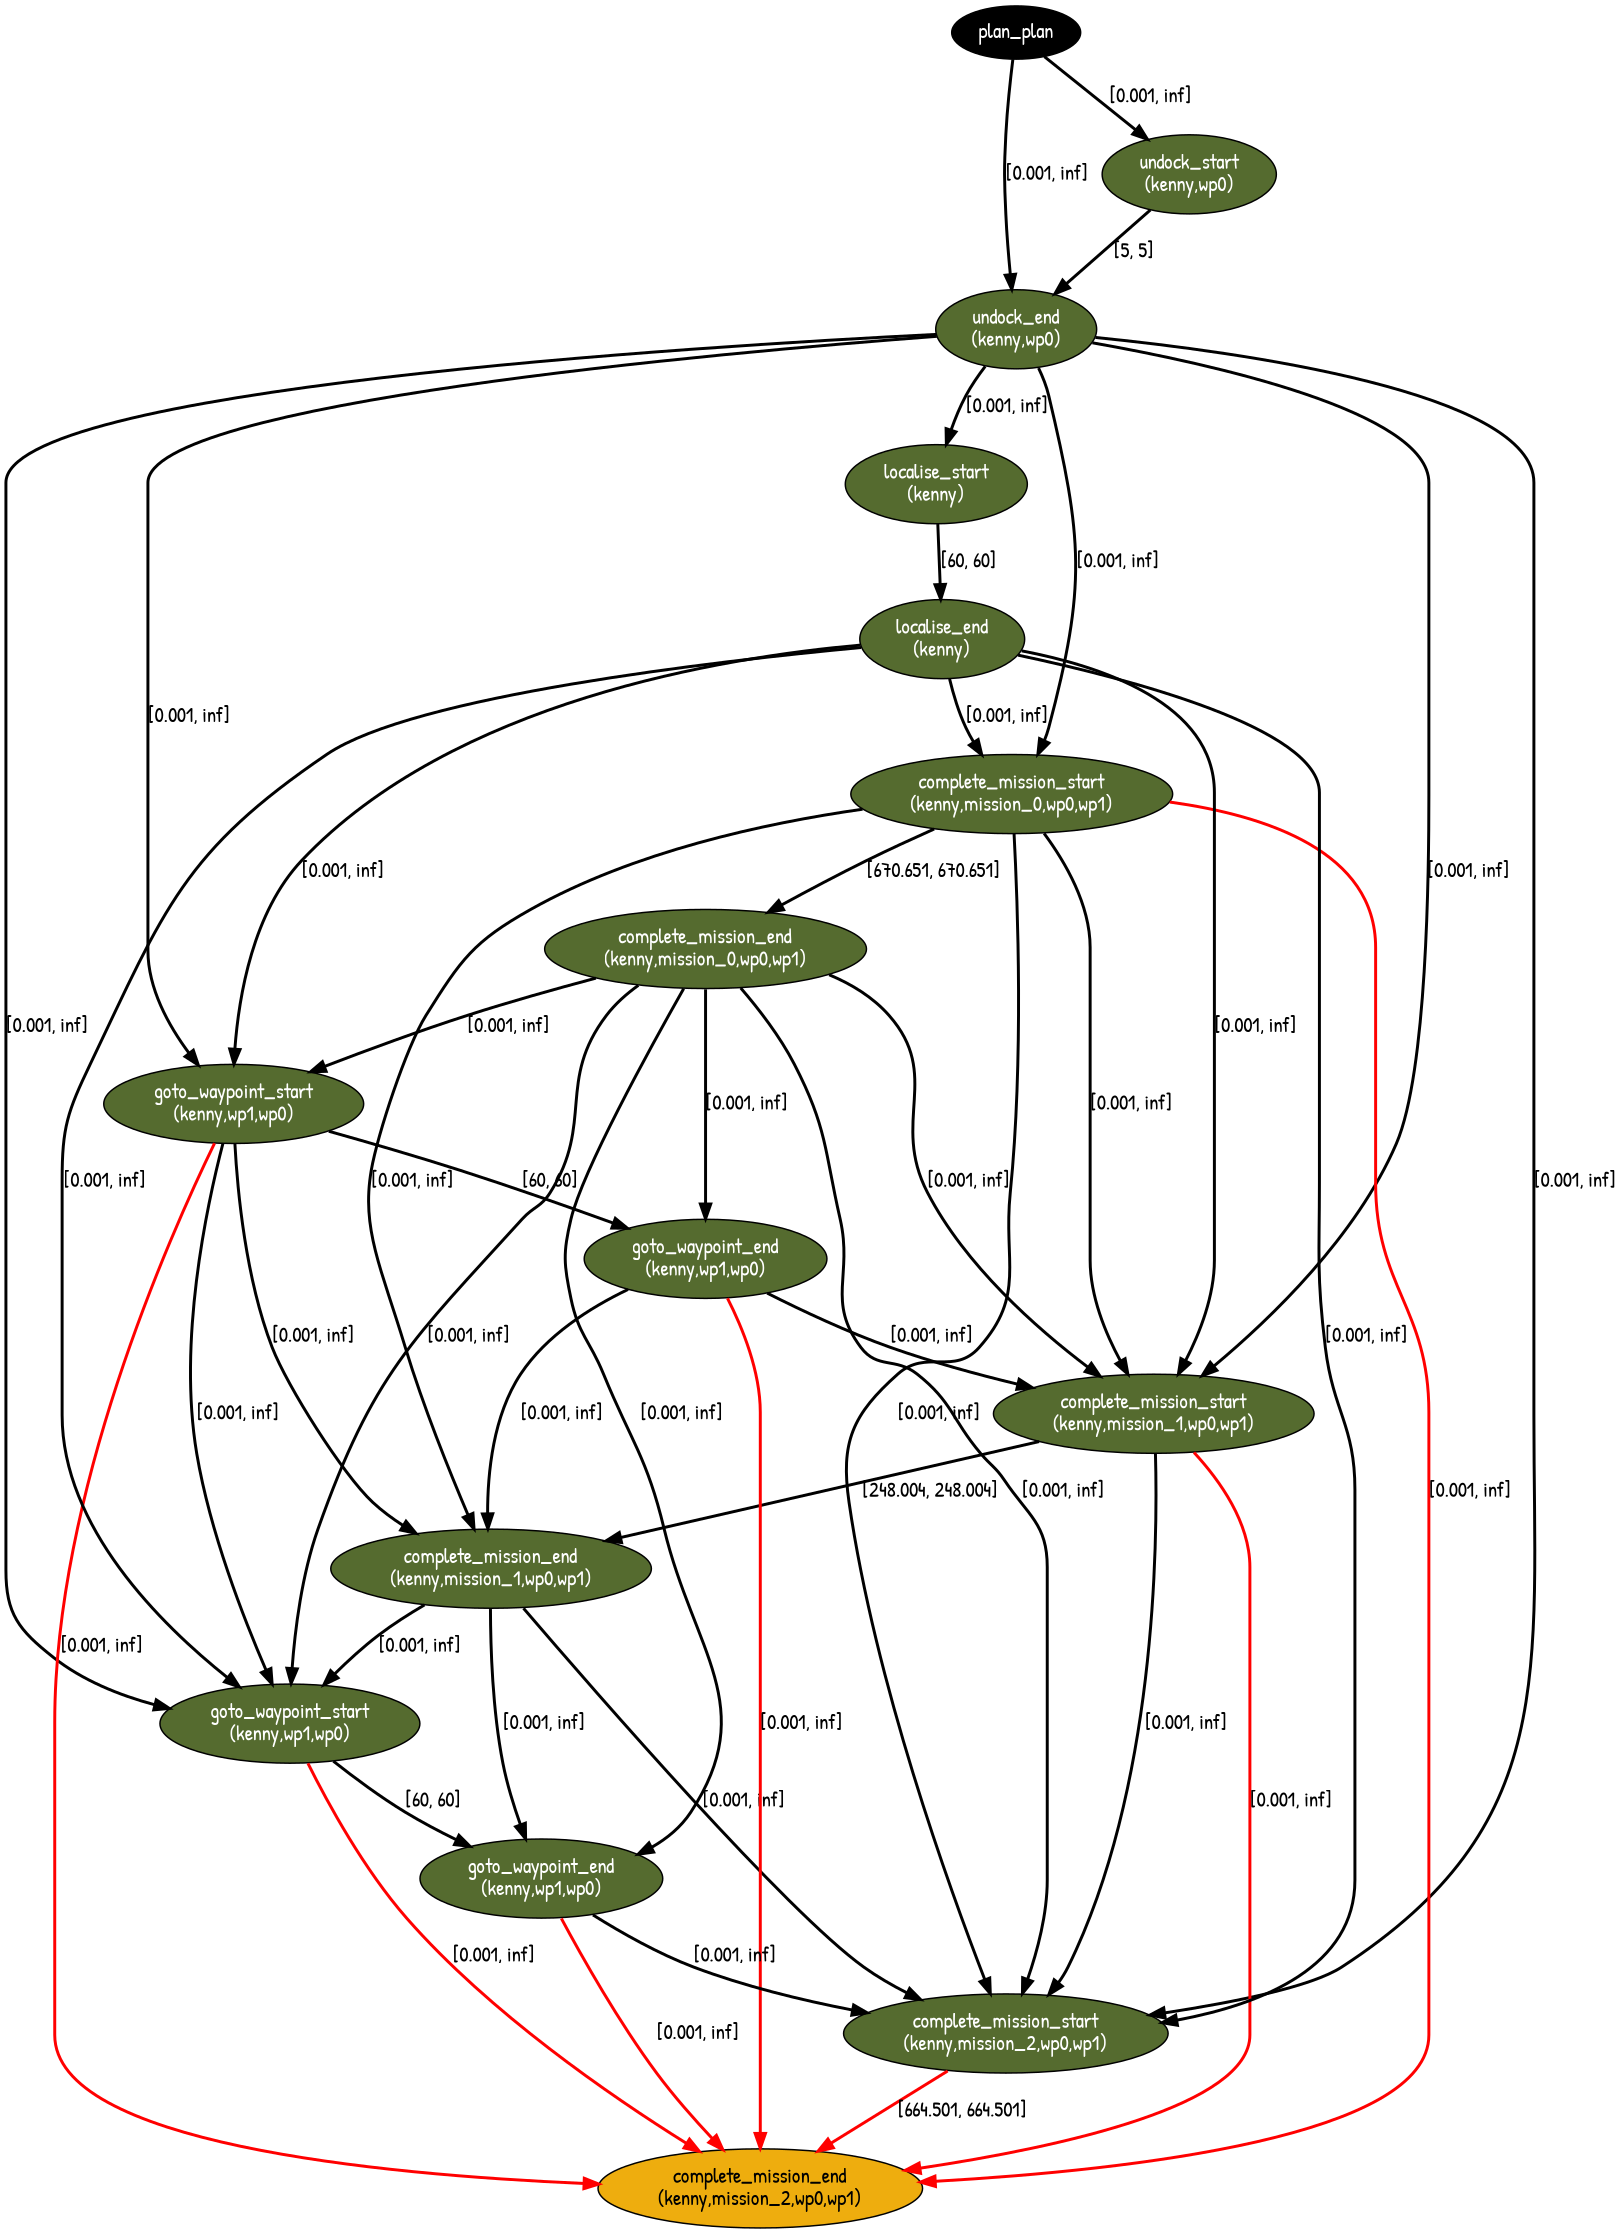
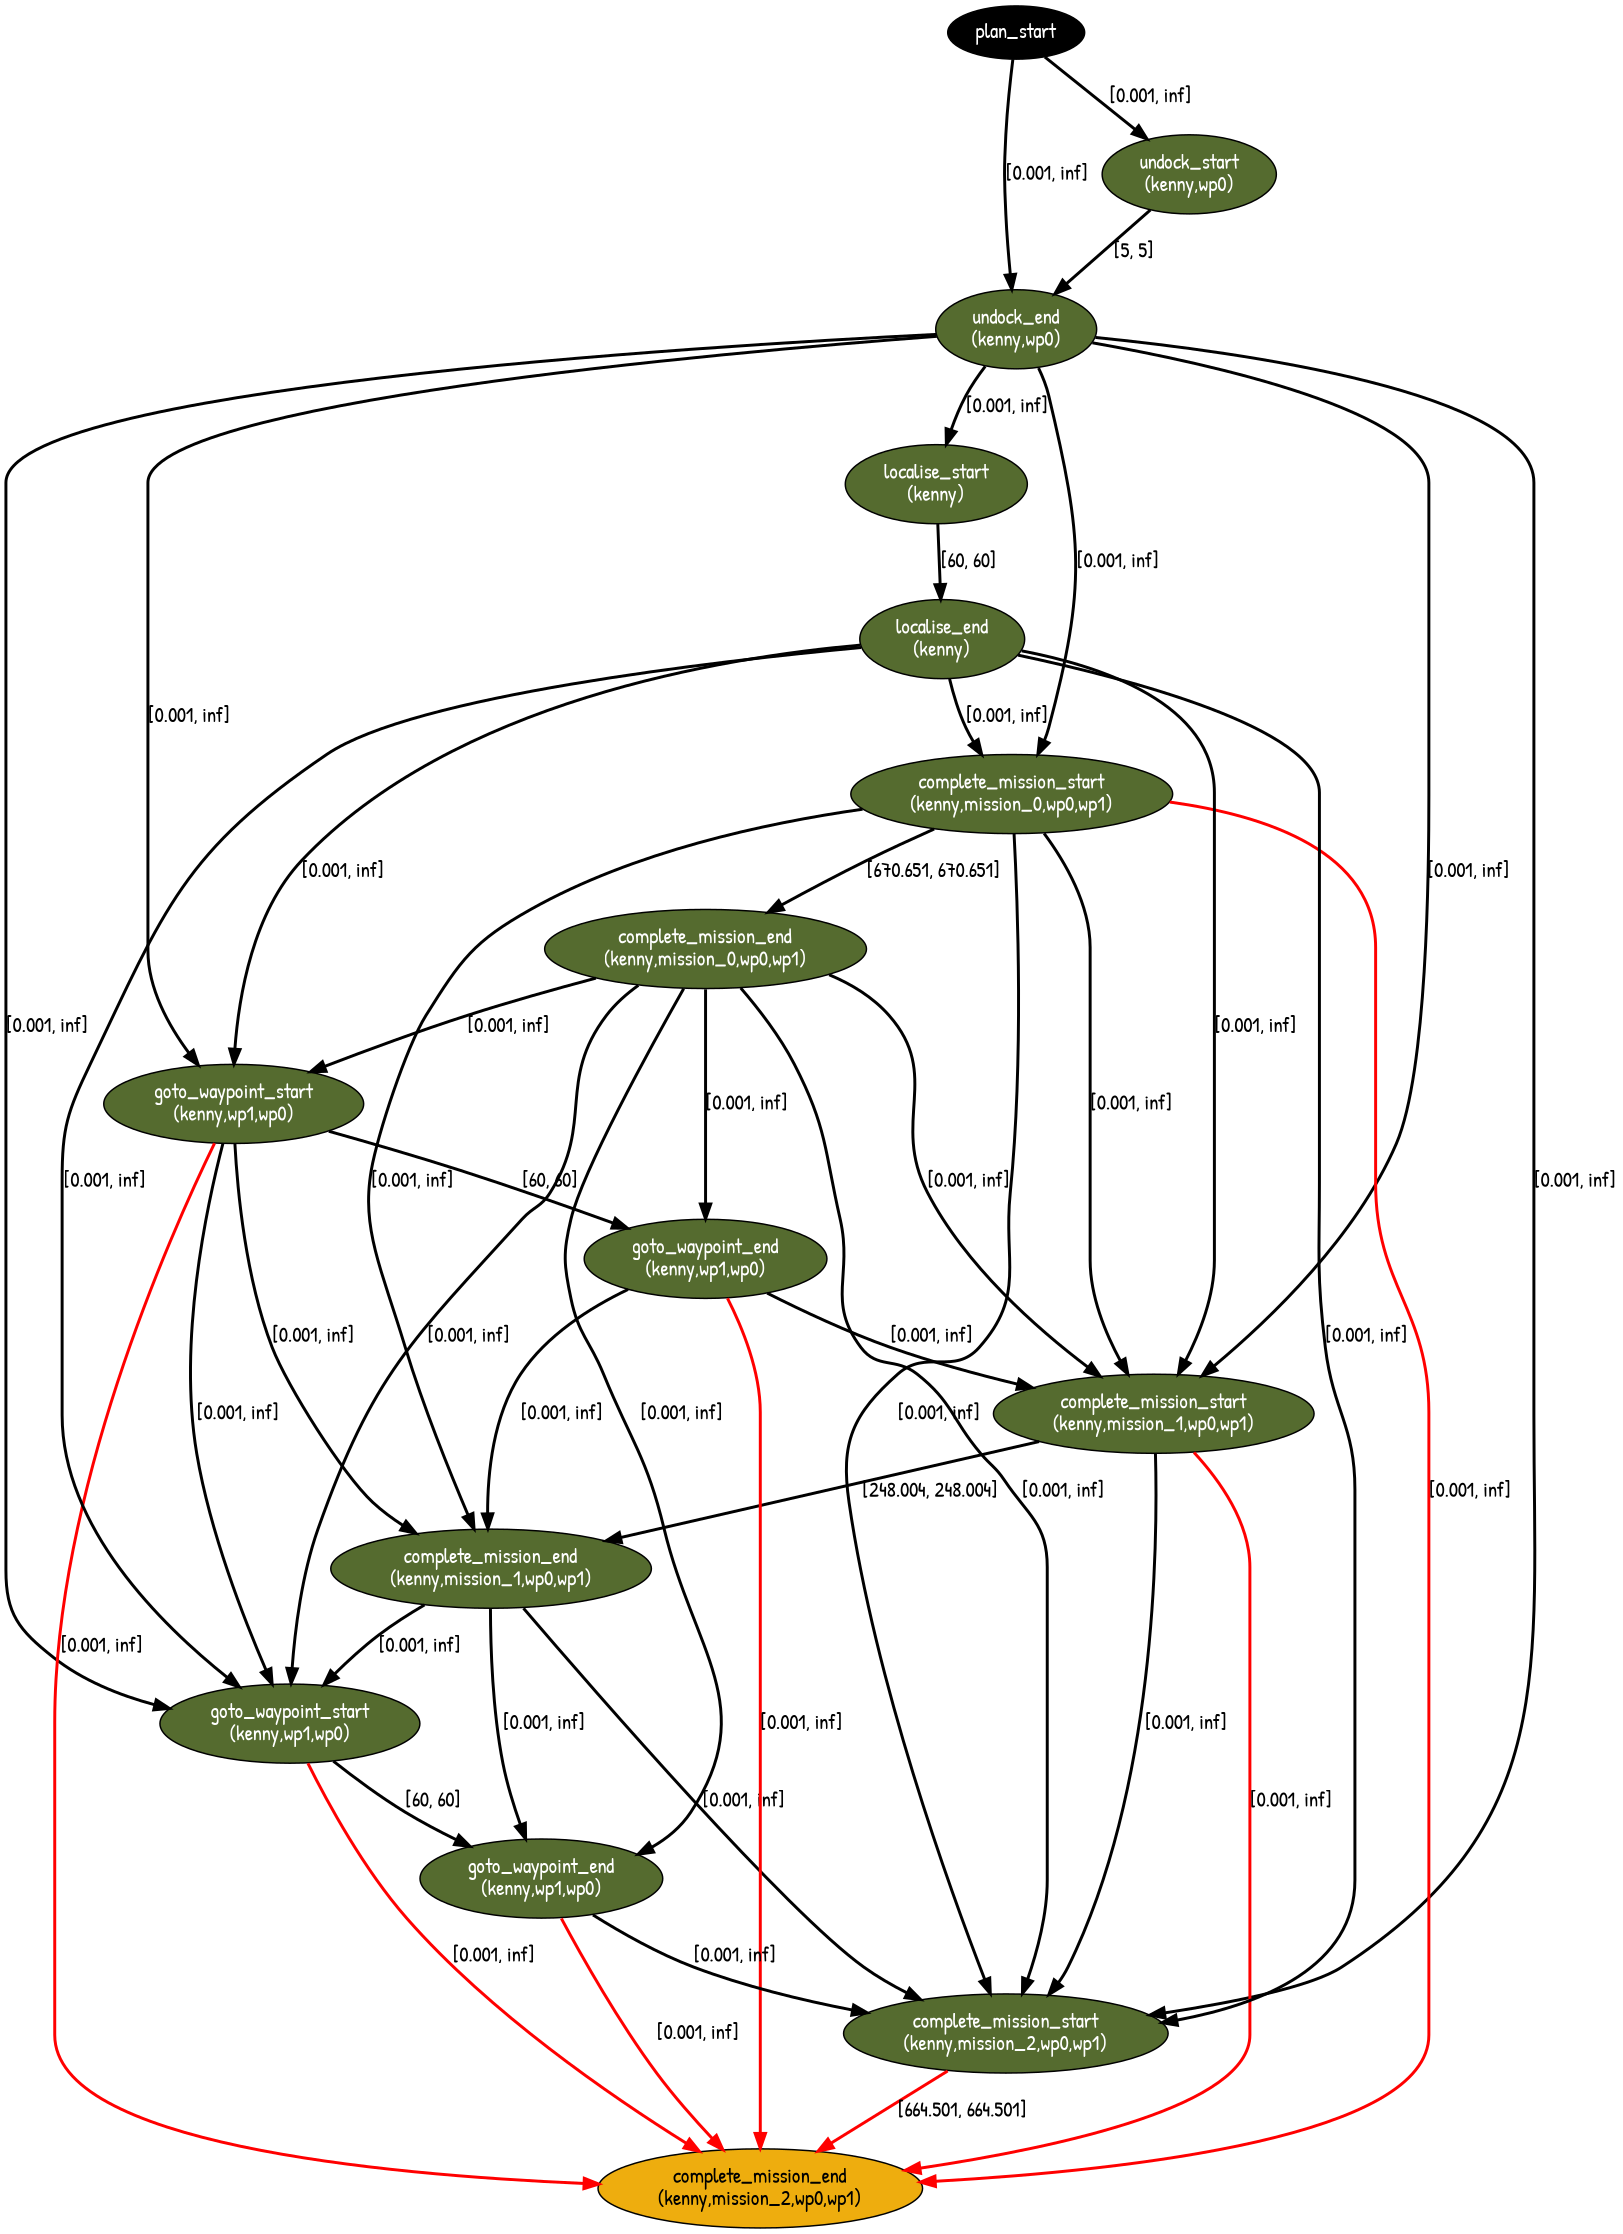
(1016, 33) -> (1016, 33)
